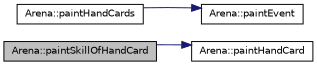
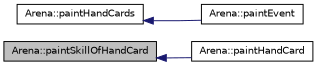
(167, 8) -> (177, 21)
(169, 45) -> (179, 58)
